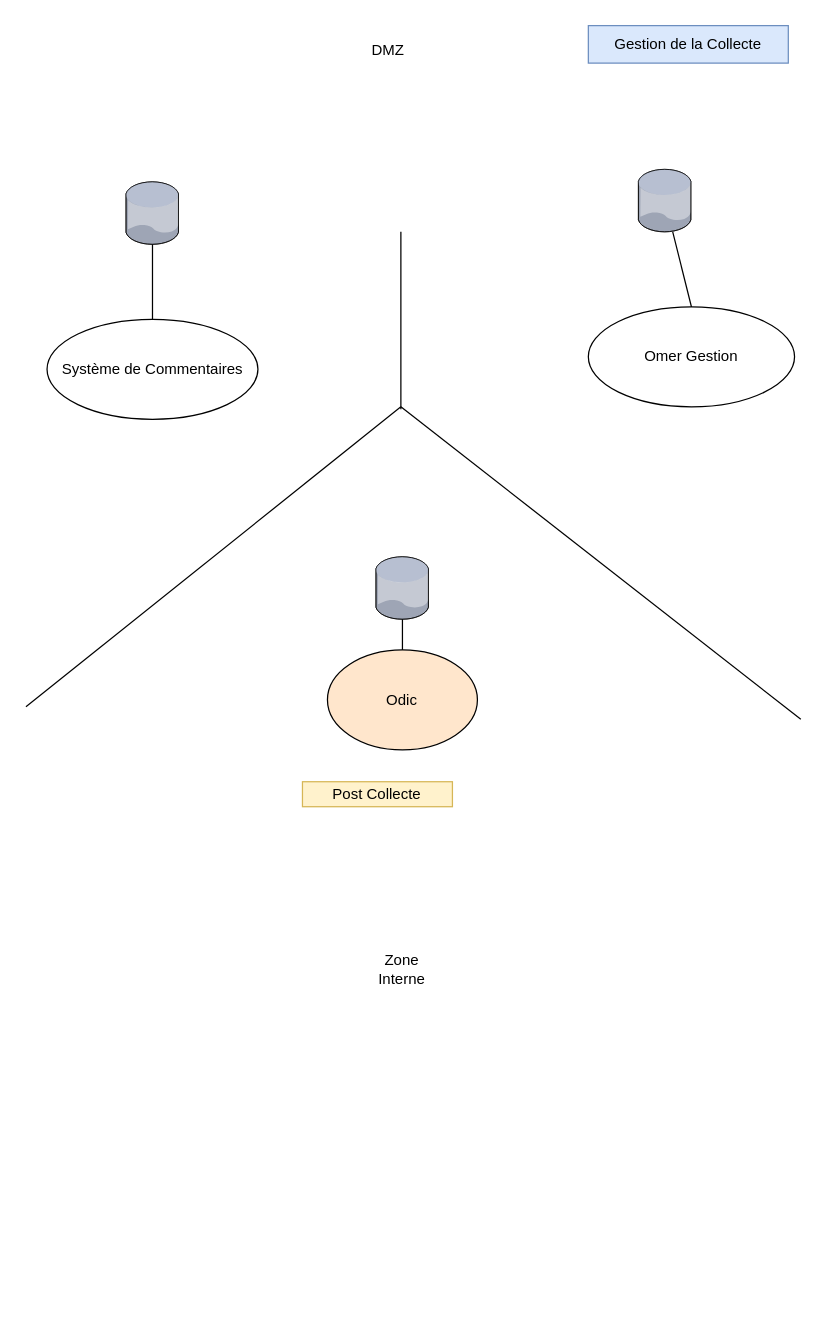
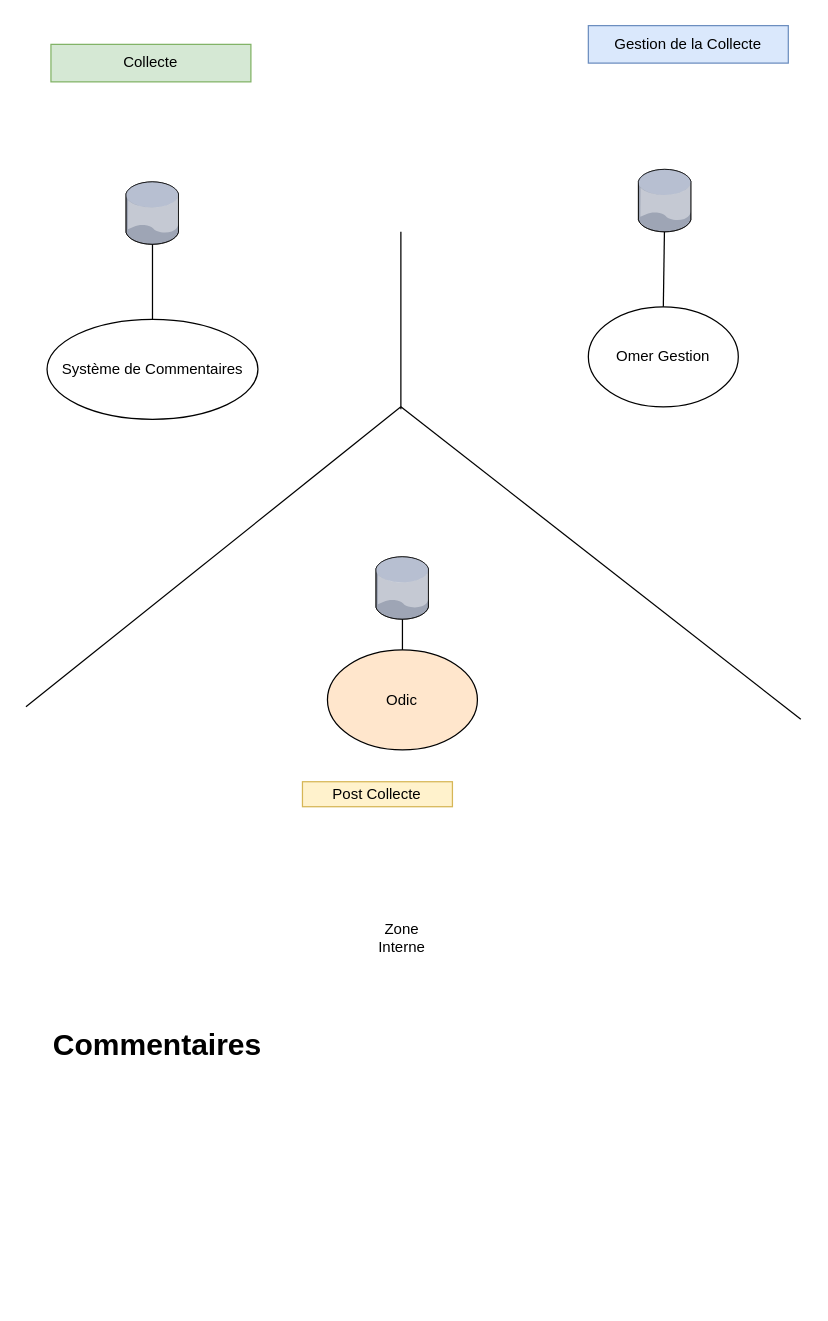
(388, 51) -> none
none -> (151, 63)
(691, 357) -> (663, 357)
(402, 969) -> (402, 938)
none -> (413, 1157)
